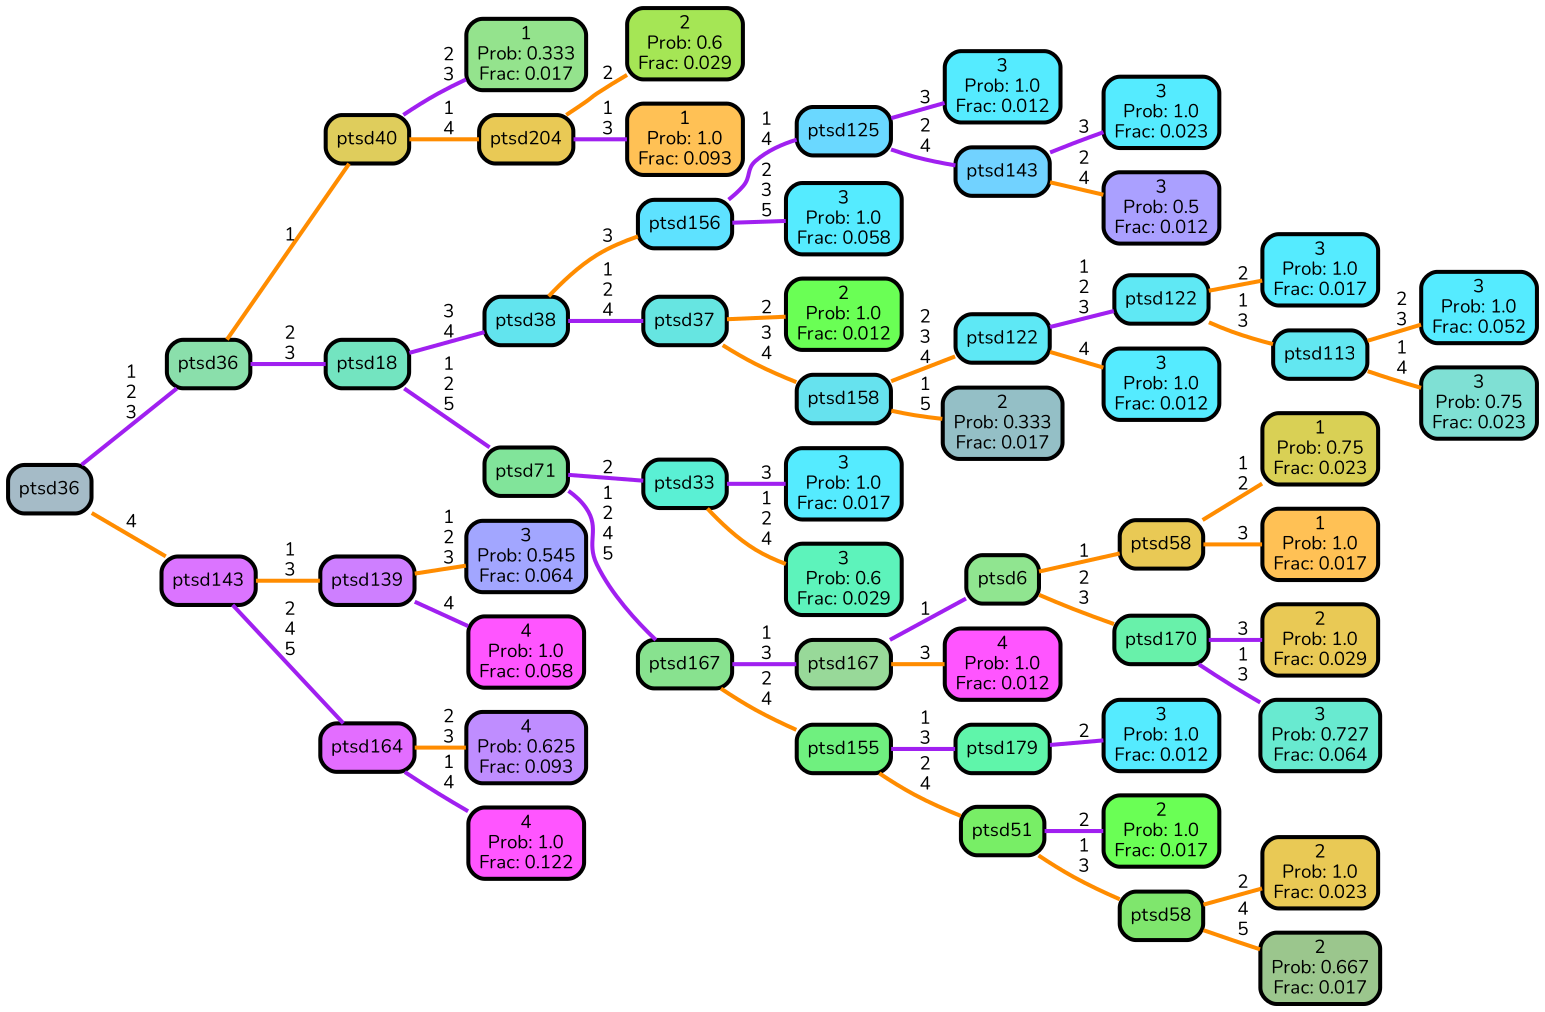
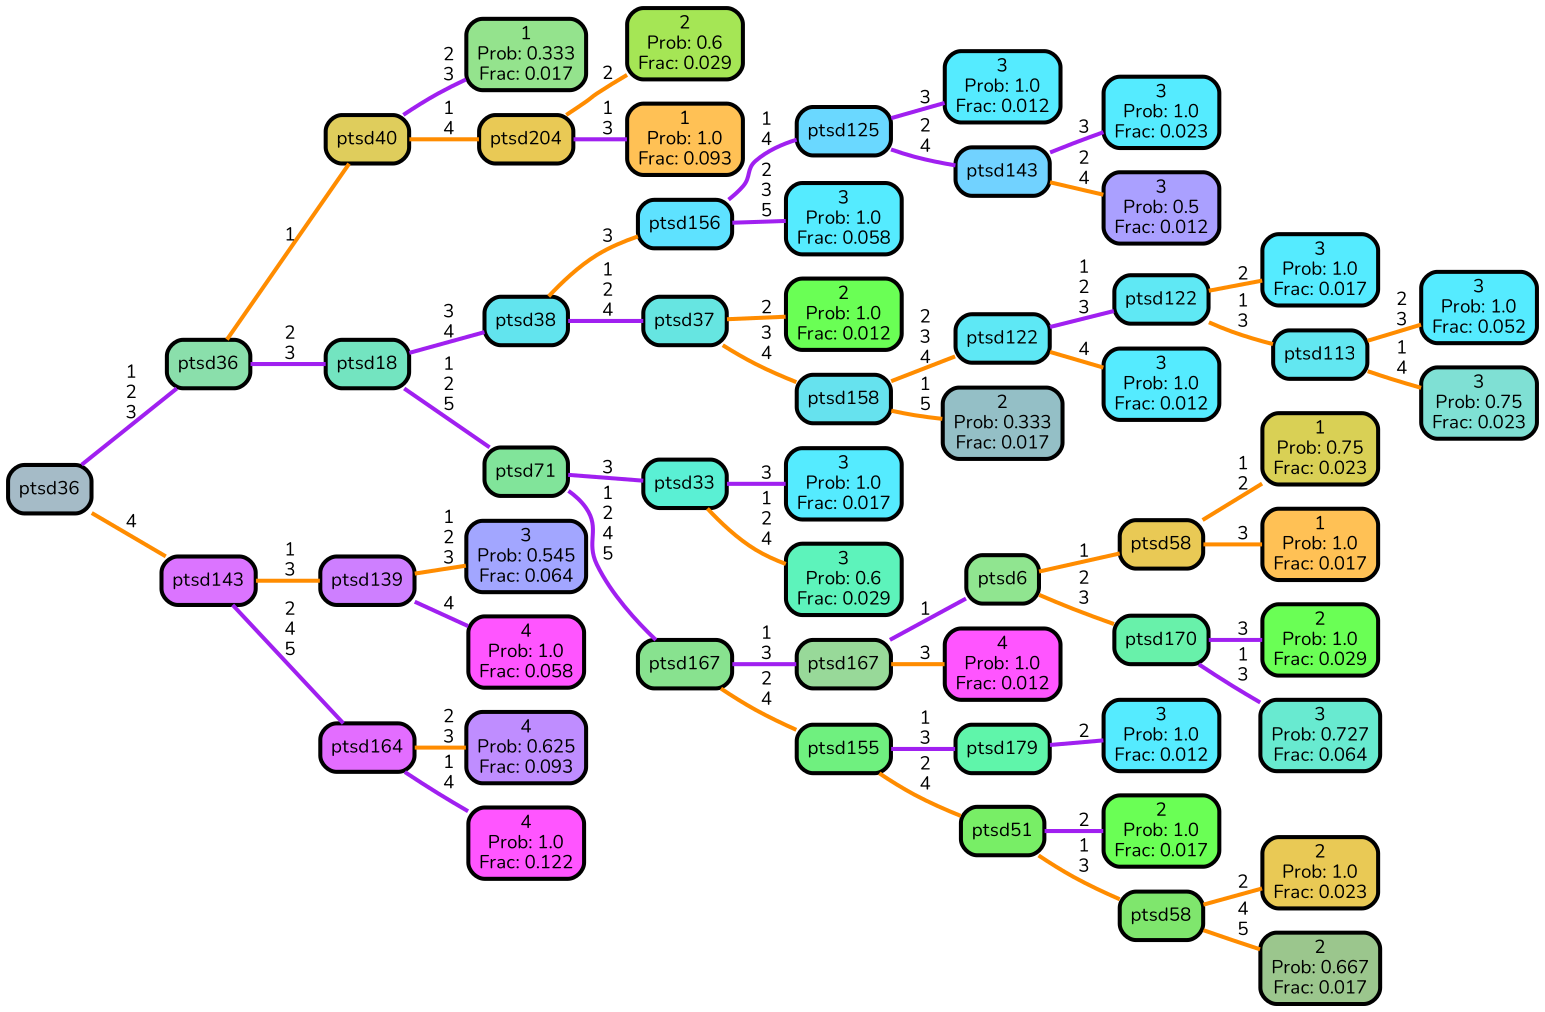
(606, 468) -> (606, 468)
(1320, 640) -> (1320, 640)
